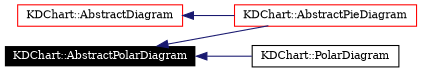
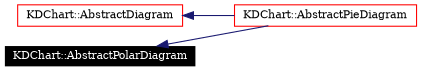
(326, 56) -> none
